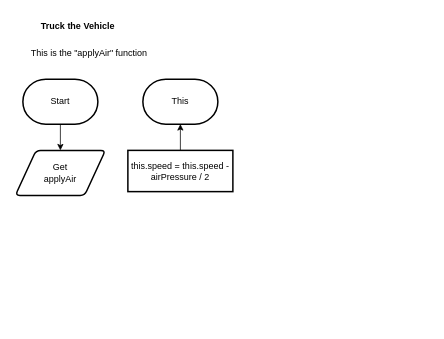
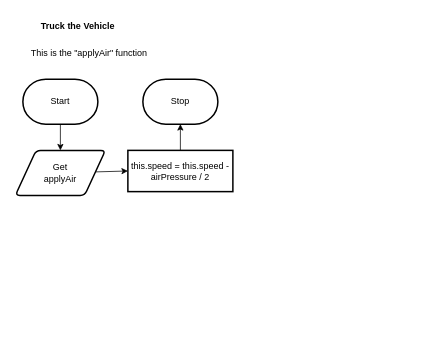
(180, 102) -> (180, 102)
none -> (109, 172)
